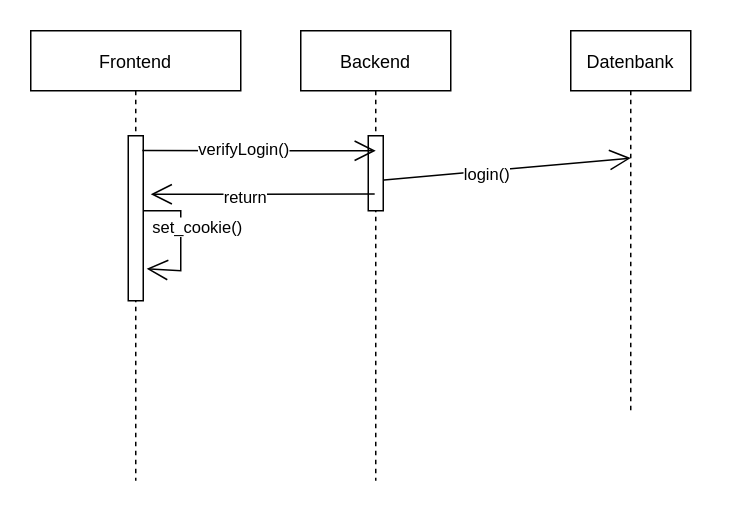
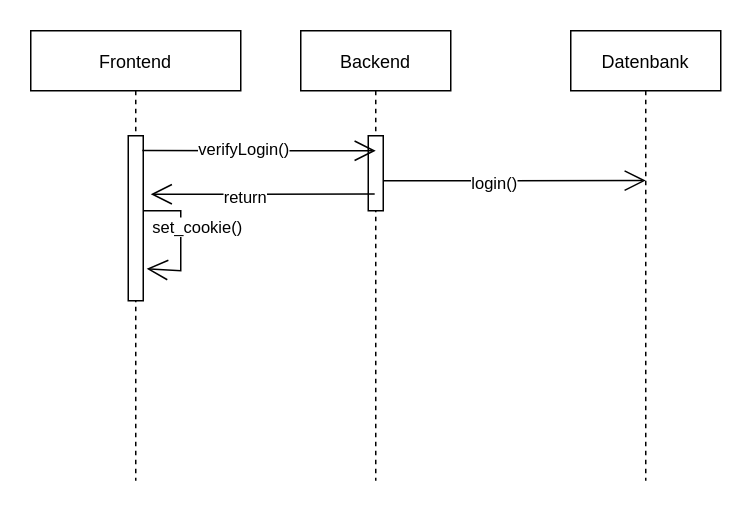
(631, 222) -> (646, 256)
